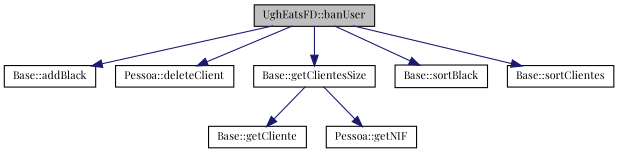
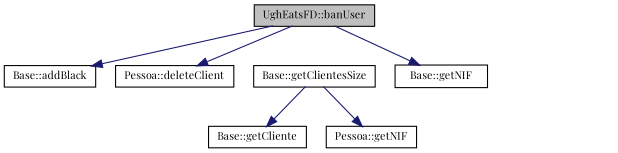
(314, 40) -> none
(441, 76) -> (441, 76)
(561, 76) -> none
